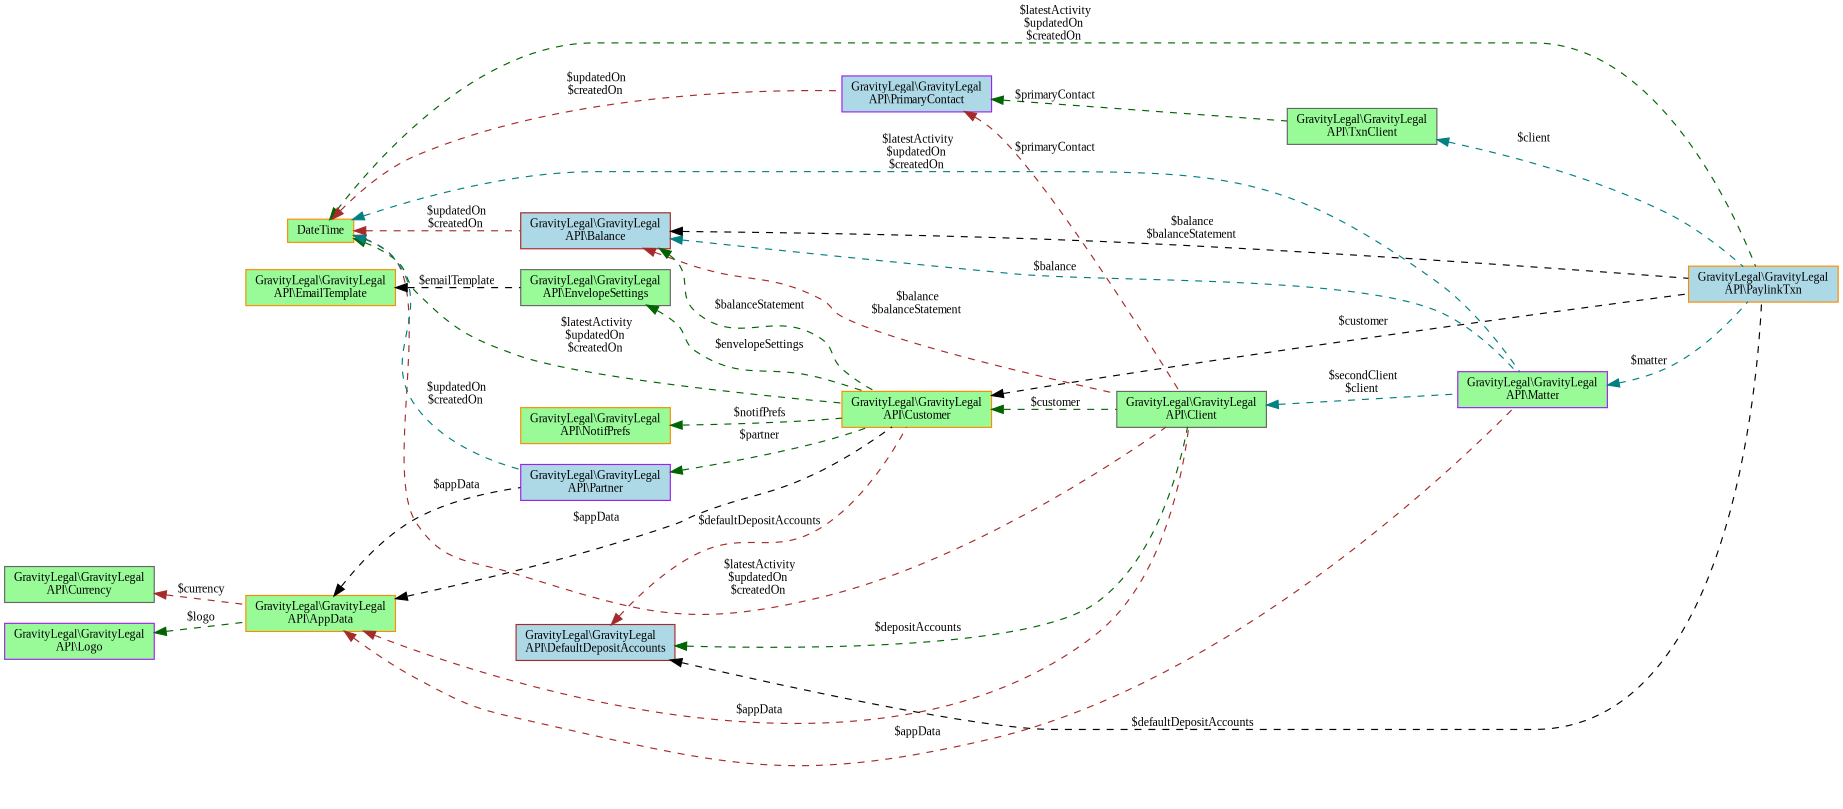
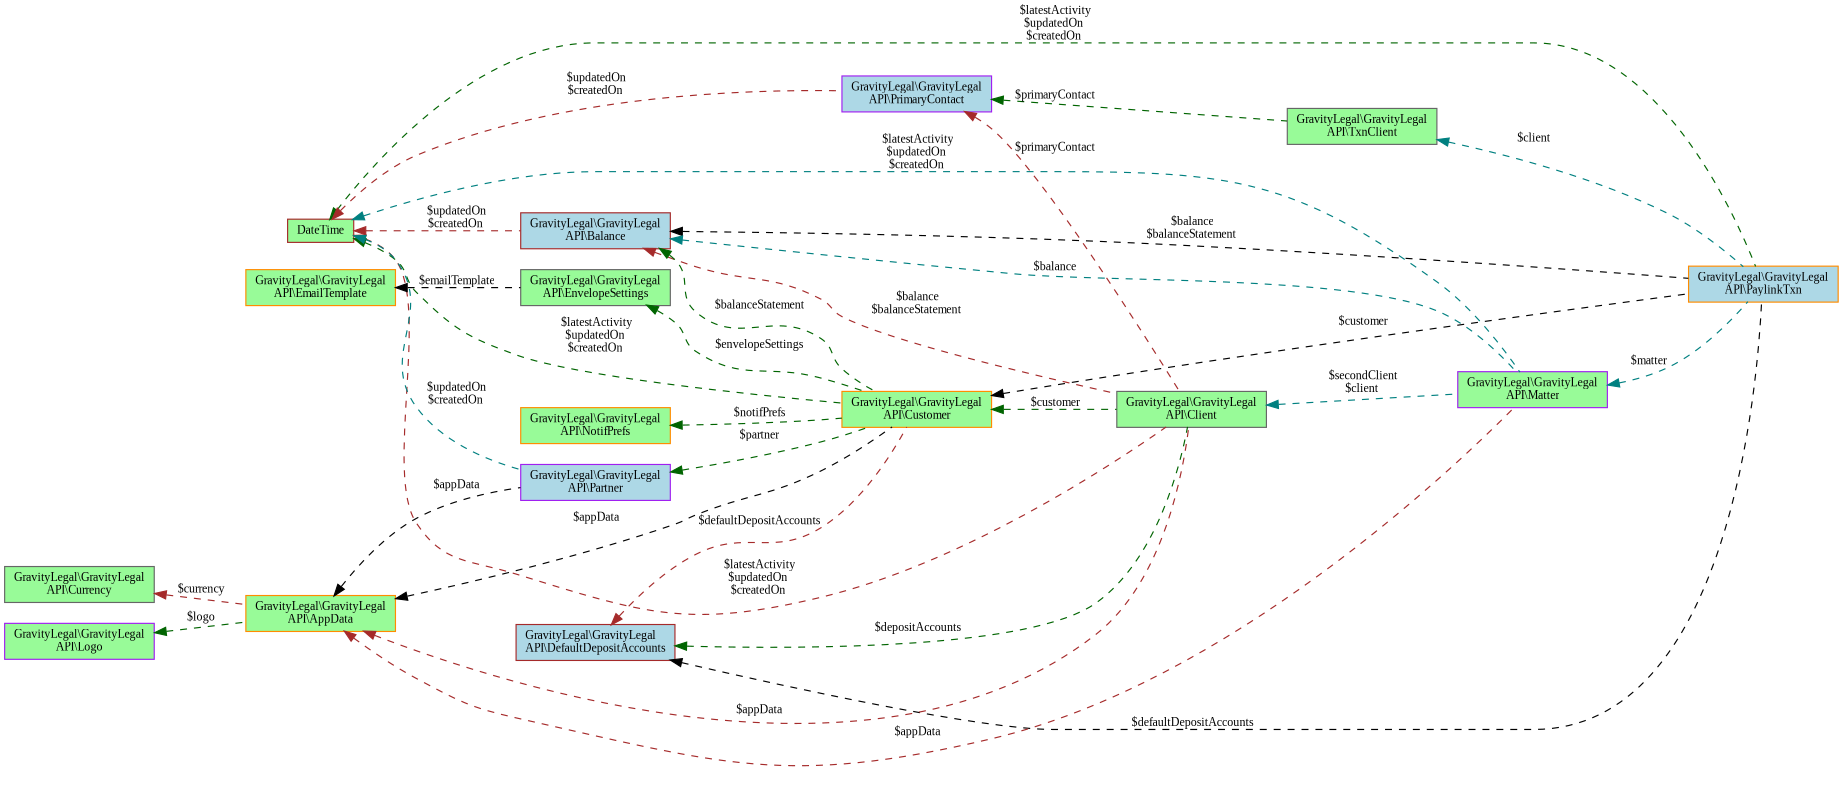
(321, 231) -> (321, 231)
